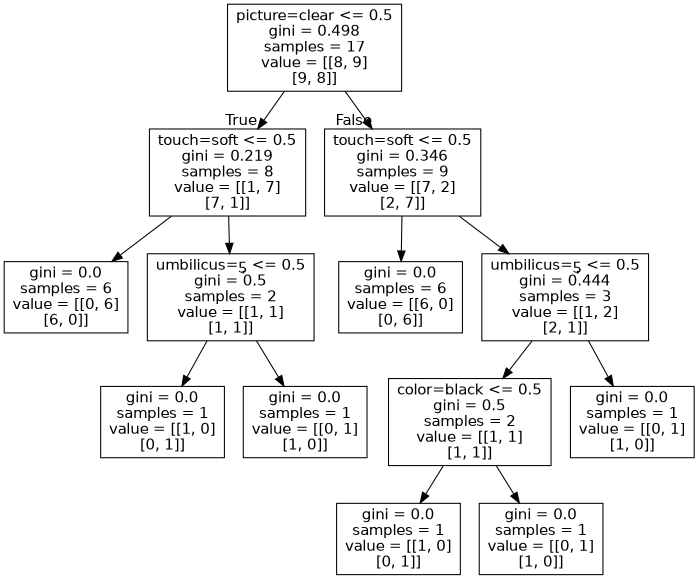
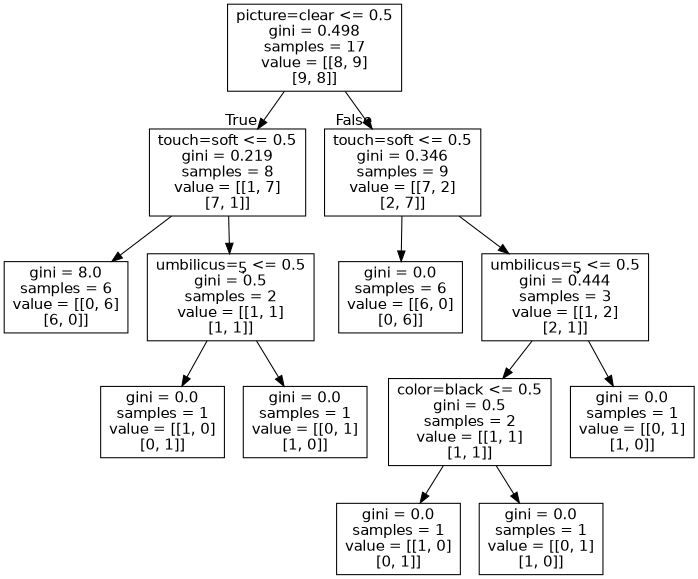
(66, 297) -> (66, 297)
